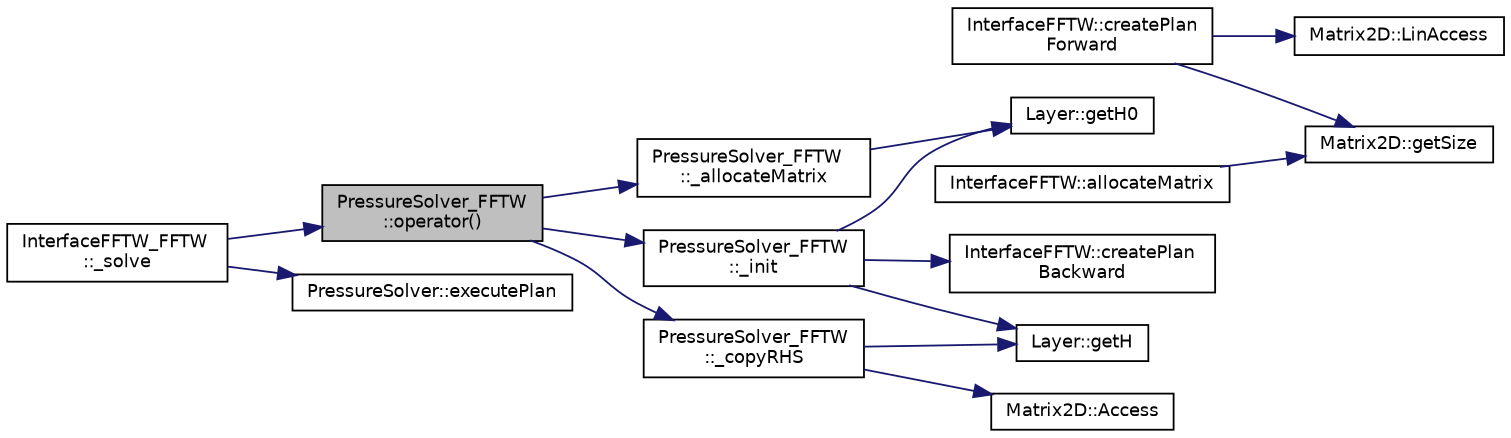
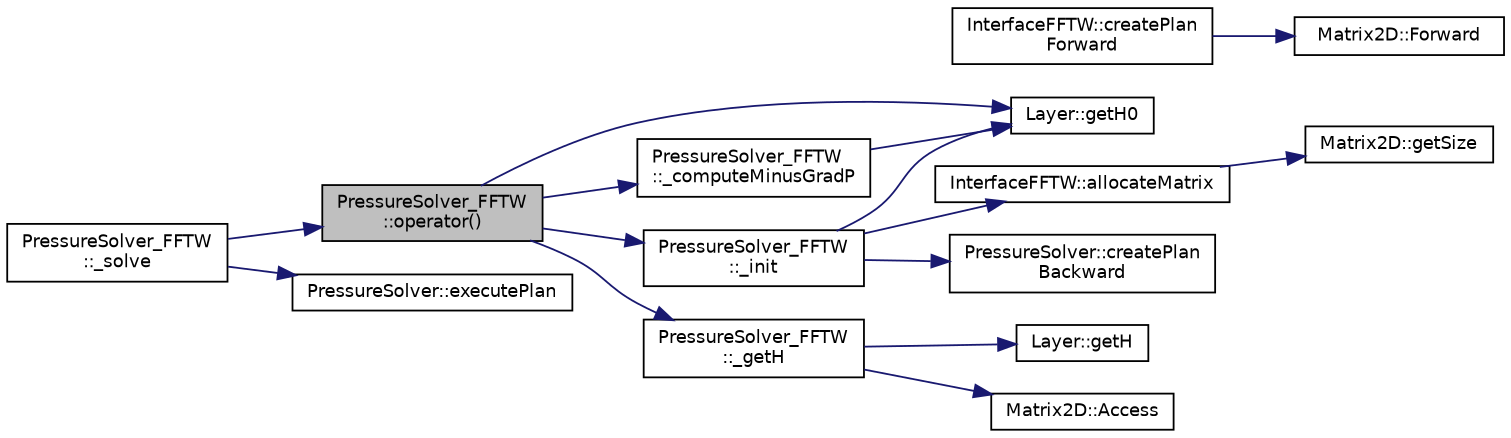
(1399, 36) -> (1399, 36)
(1256, 90) -> none
none -> (730, 108)
(754, 168) -> (754, 168)
(117, 253) -> (117, 253)
(1082, 264) -> (1082, 264)
(924, 306) -> (926, 219)
(754, 348) -> (754, 348)
